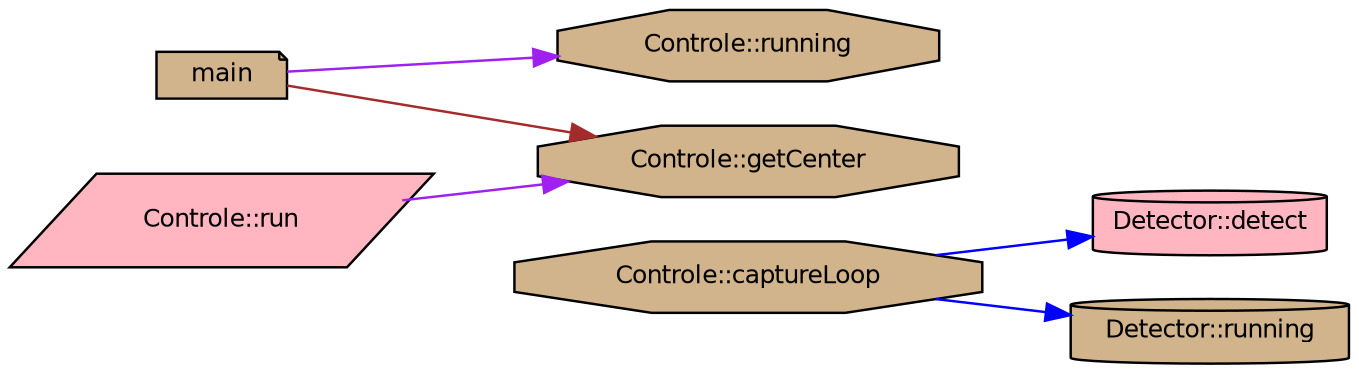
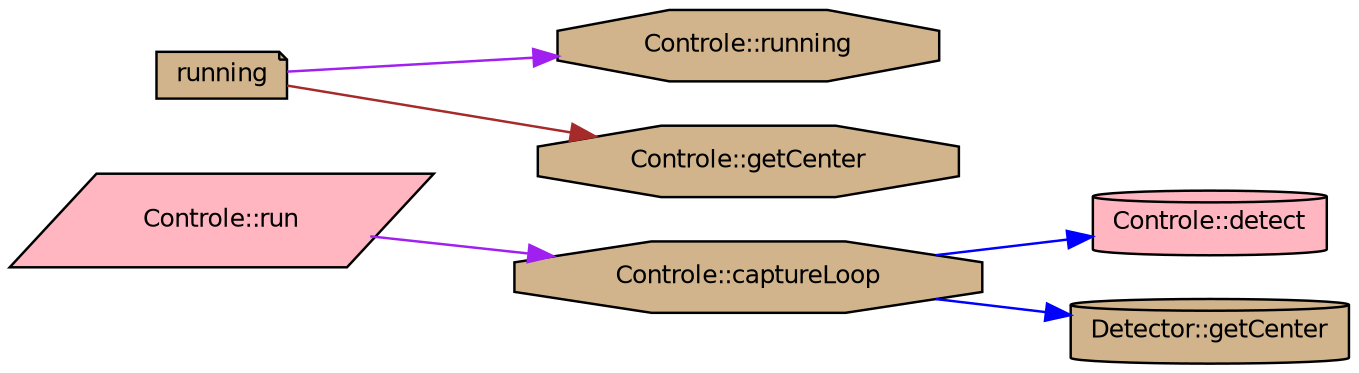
(222, 75) -> (222, 75)
(473, 192) -> (449, 245)
(1210, 223) -> (1210, 223)
(1210, 331) -> (1210, 331)
